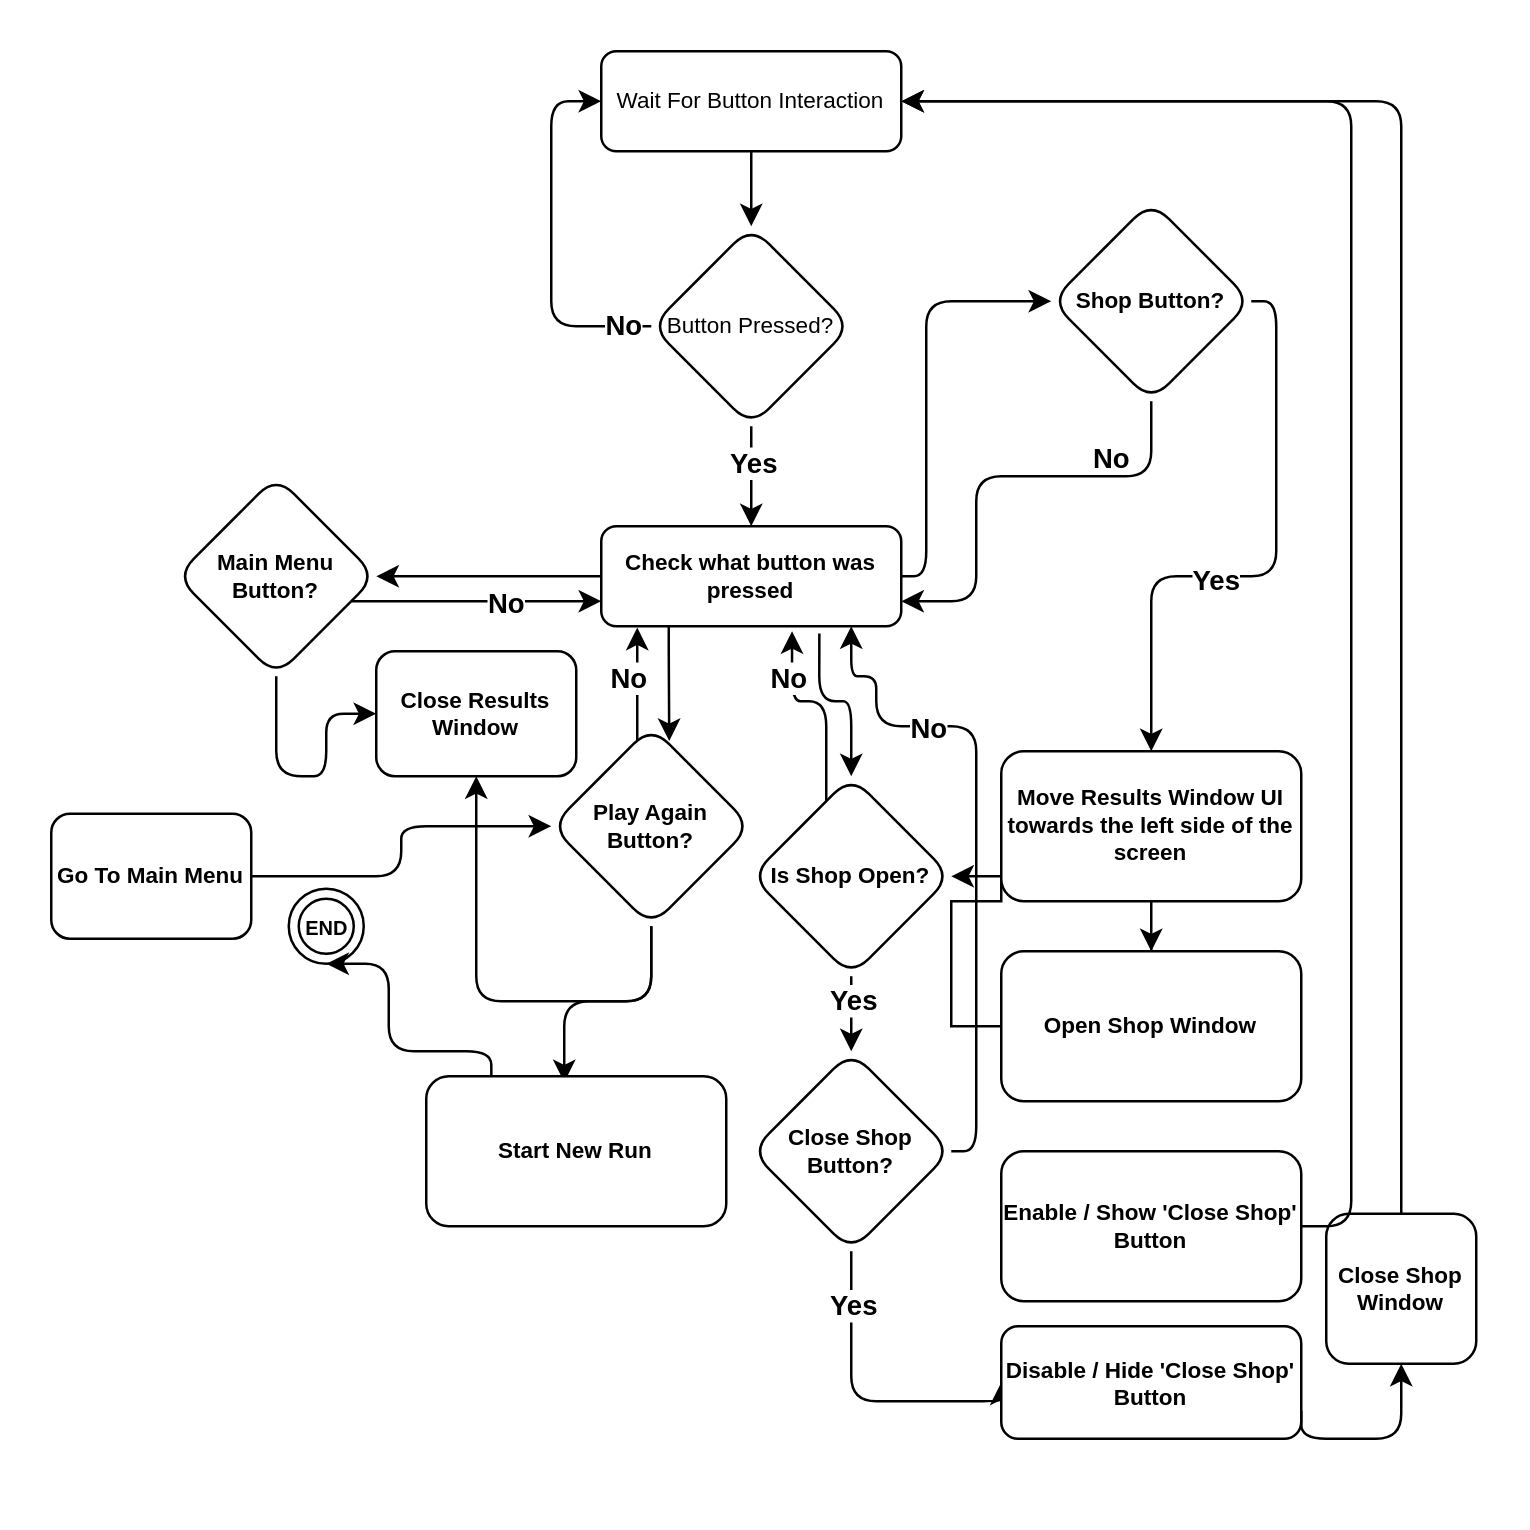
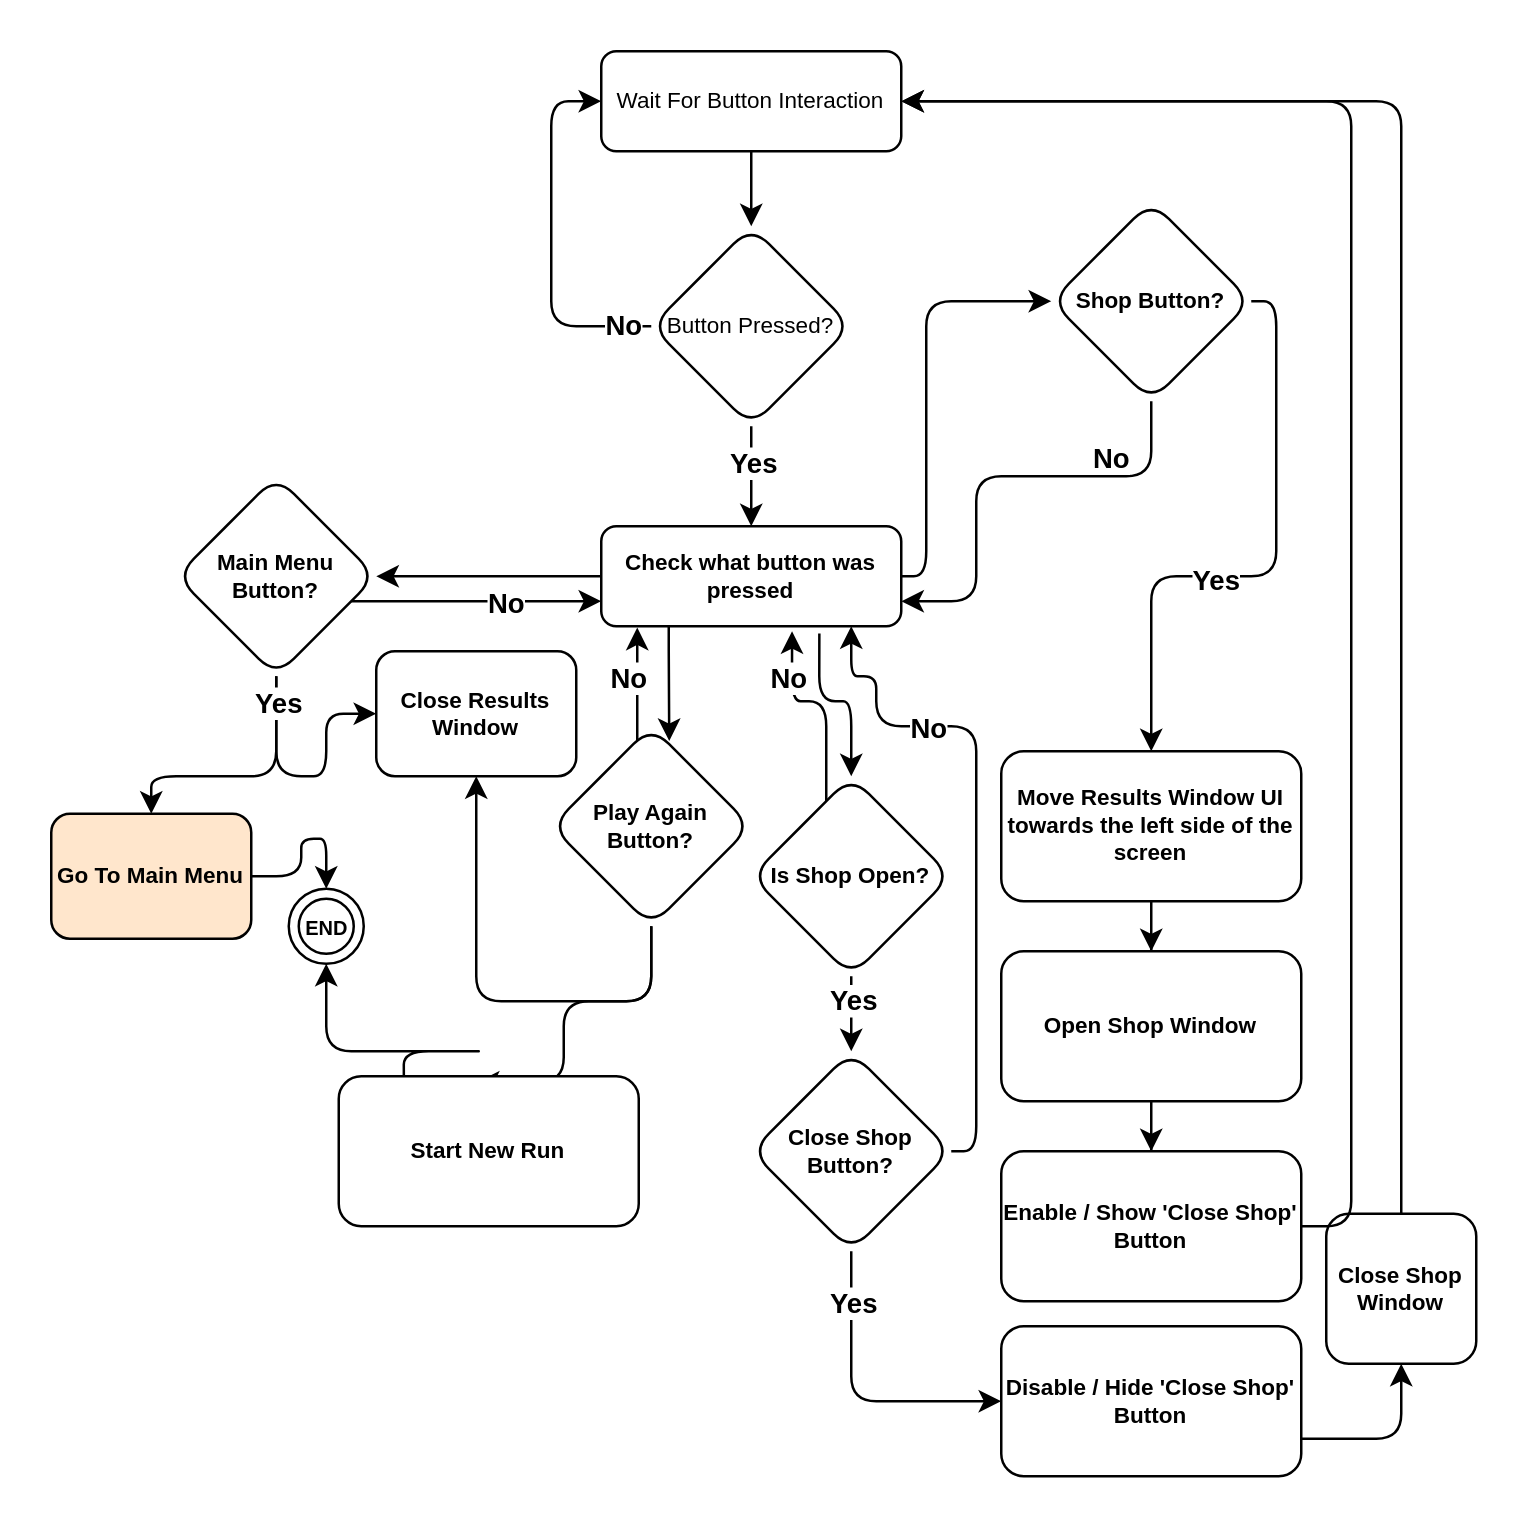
none -> (208, 776)
(389, 874) -> (306, 840)
(151, 876) -> (151, 876)
(951, 964) -> (1151, 1134)
(576, 1151) -> (489, 1151)
(1151, 1383) -> (1151, 1401)
